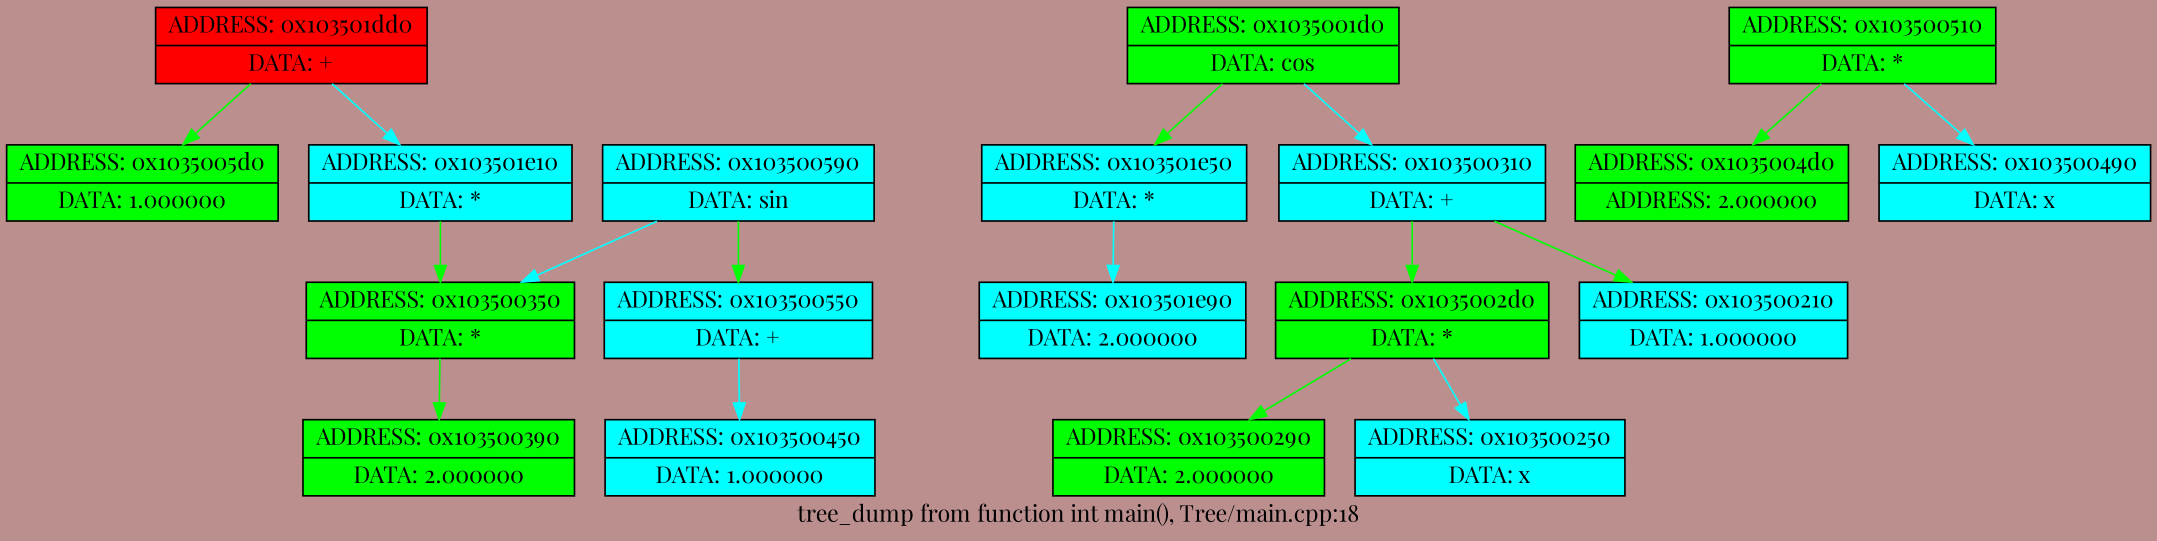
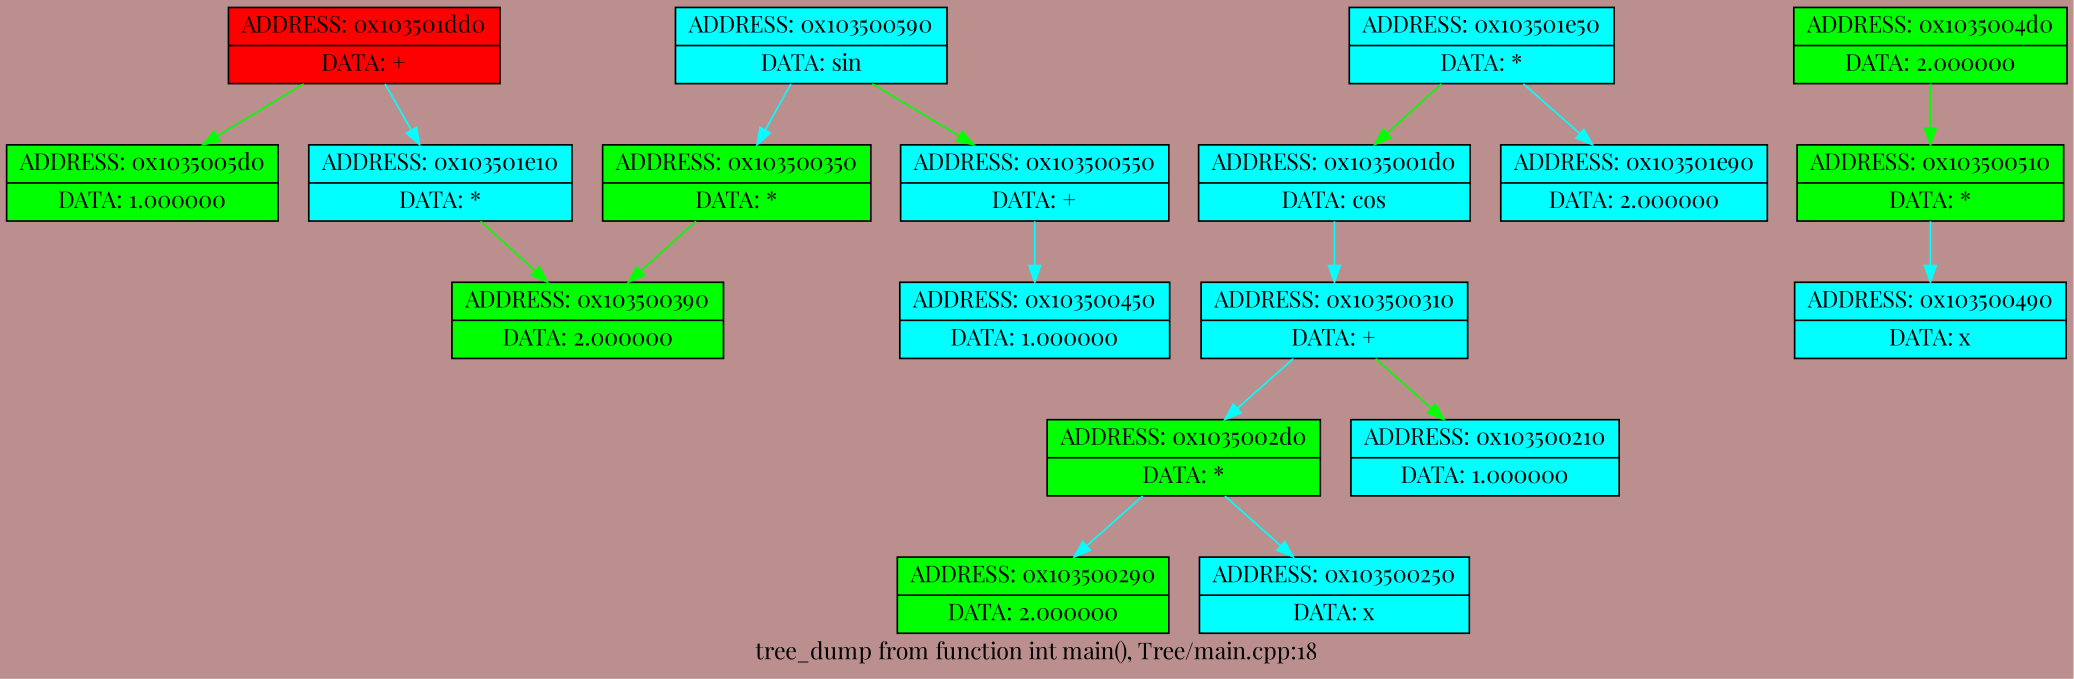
(1263, 46) -> (1334, 183)
(1195, 109) -> (1414, 109)
(1793, 109) -> (1930, 106)
(1712, 201) -> (1930, 64)
(440, 243) -> (508, 246)
(1412, 243) -> (1265, 384)
(1308, 385) -> (1115, 521)
